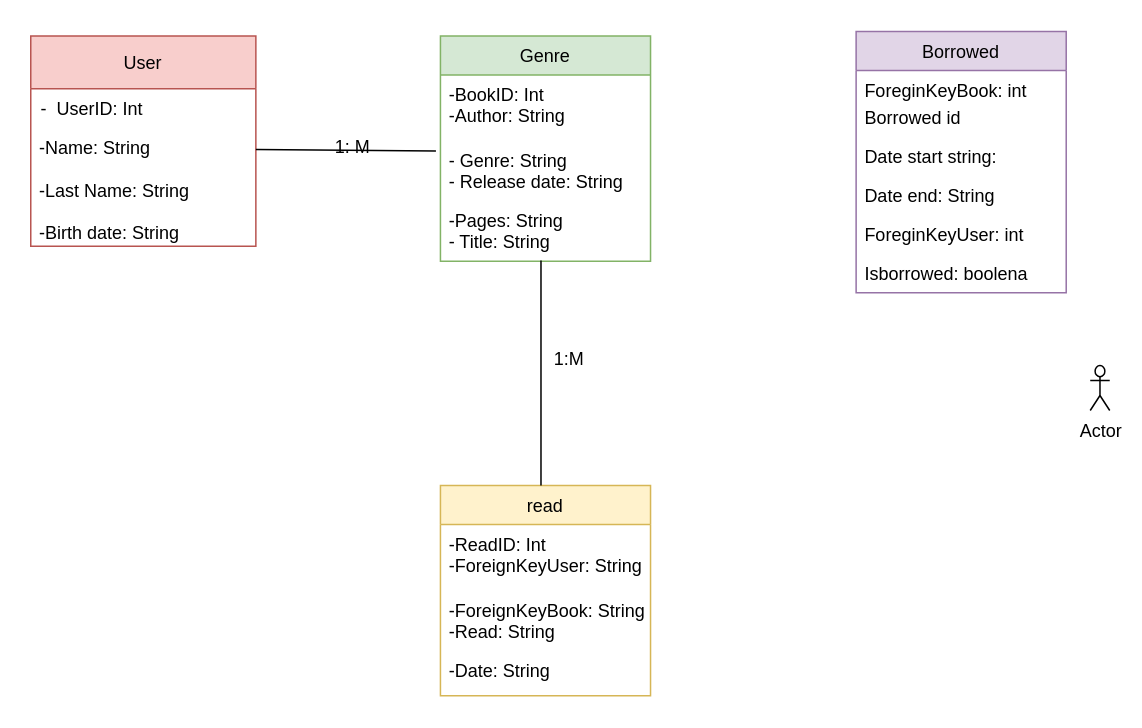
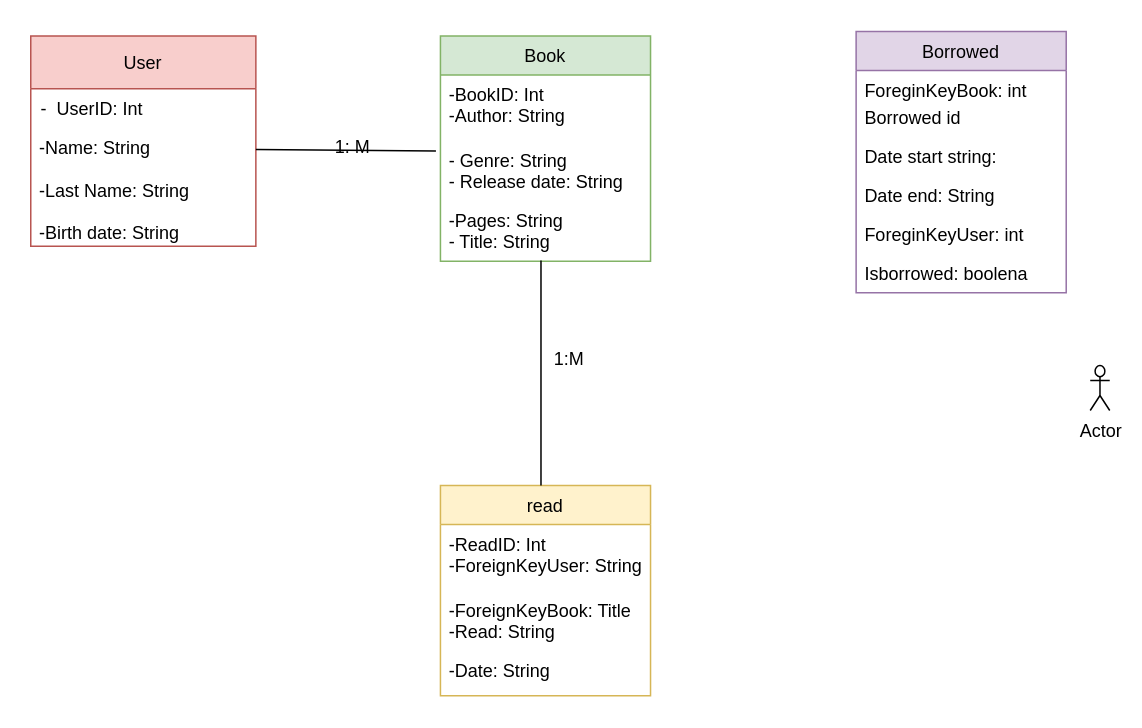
(545, 56) -> (545, 56)
(555, 611) -> (548, 611)
